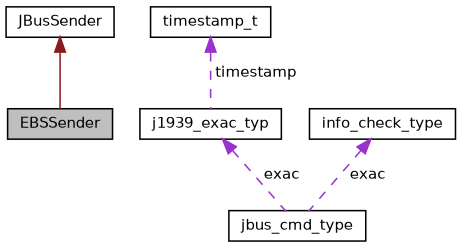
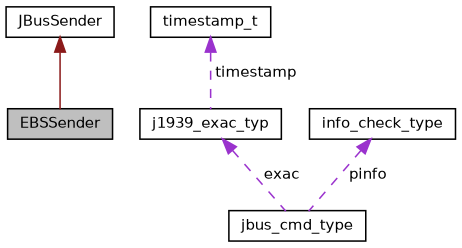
(366, 175) -> (366, 175)
